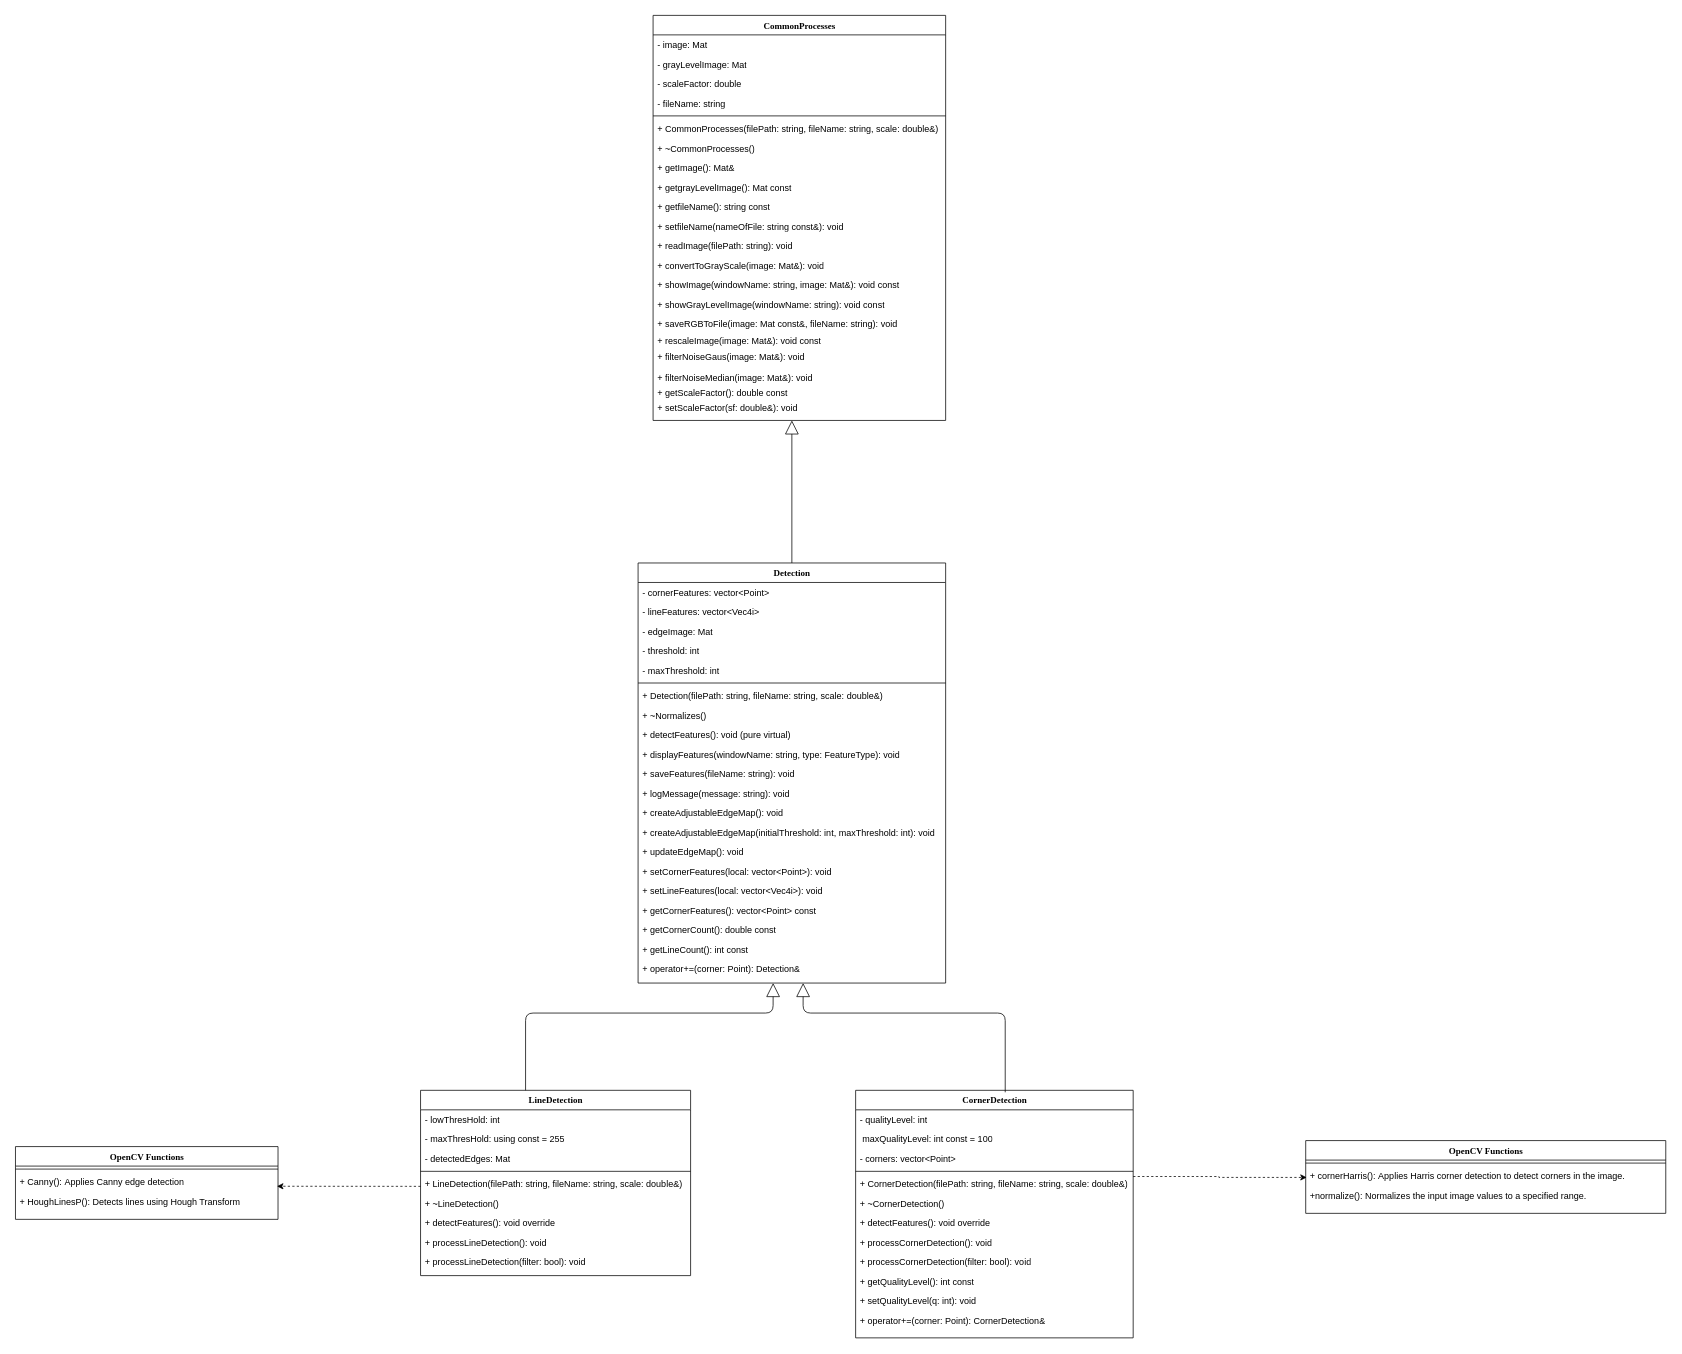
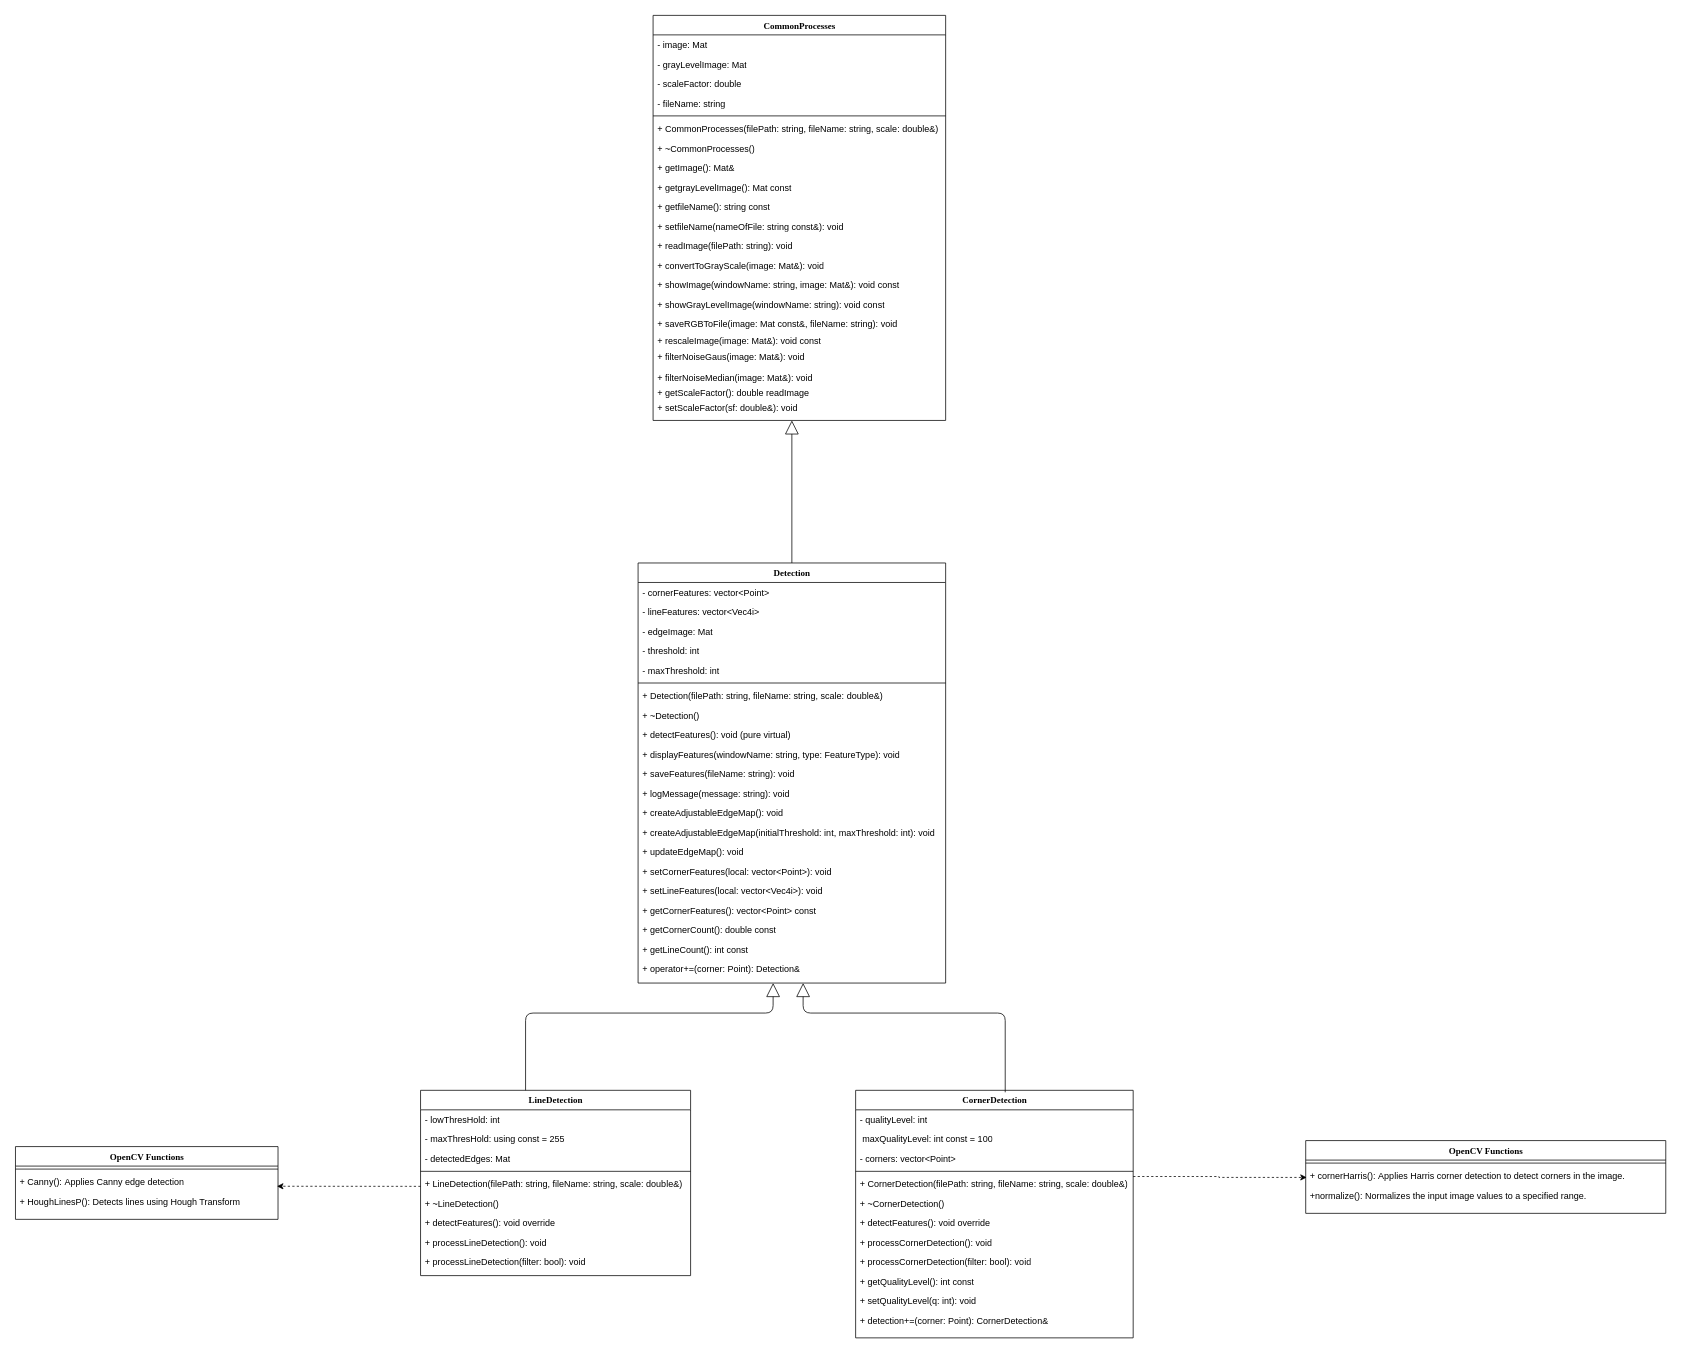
(731, 394) -> (741, 394)
(677, 716) -> (675, 716)
(965, 1321) -> (966, 1321)
